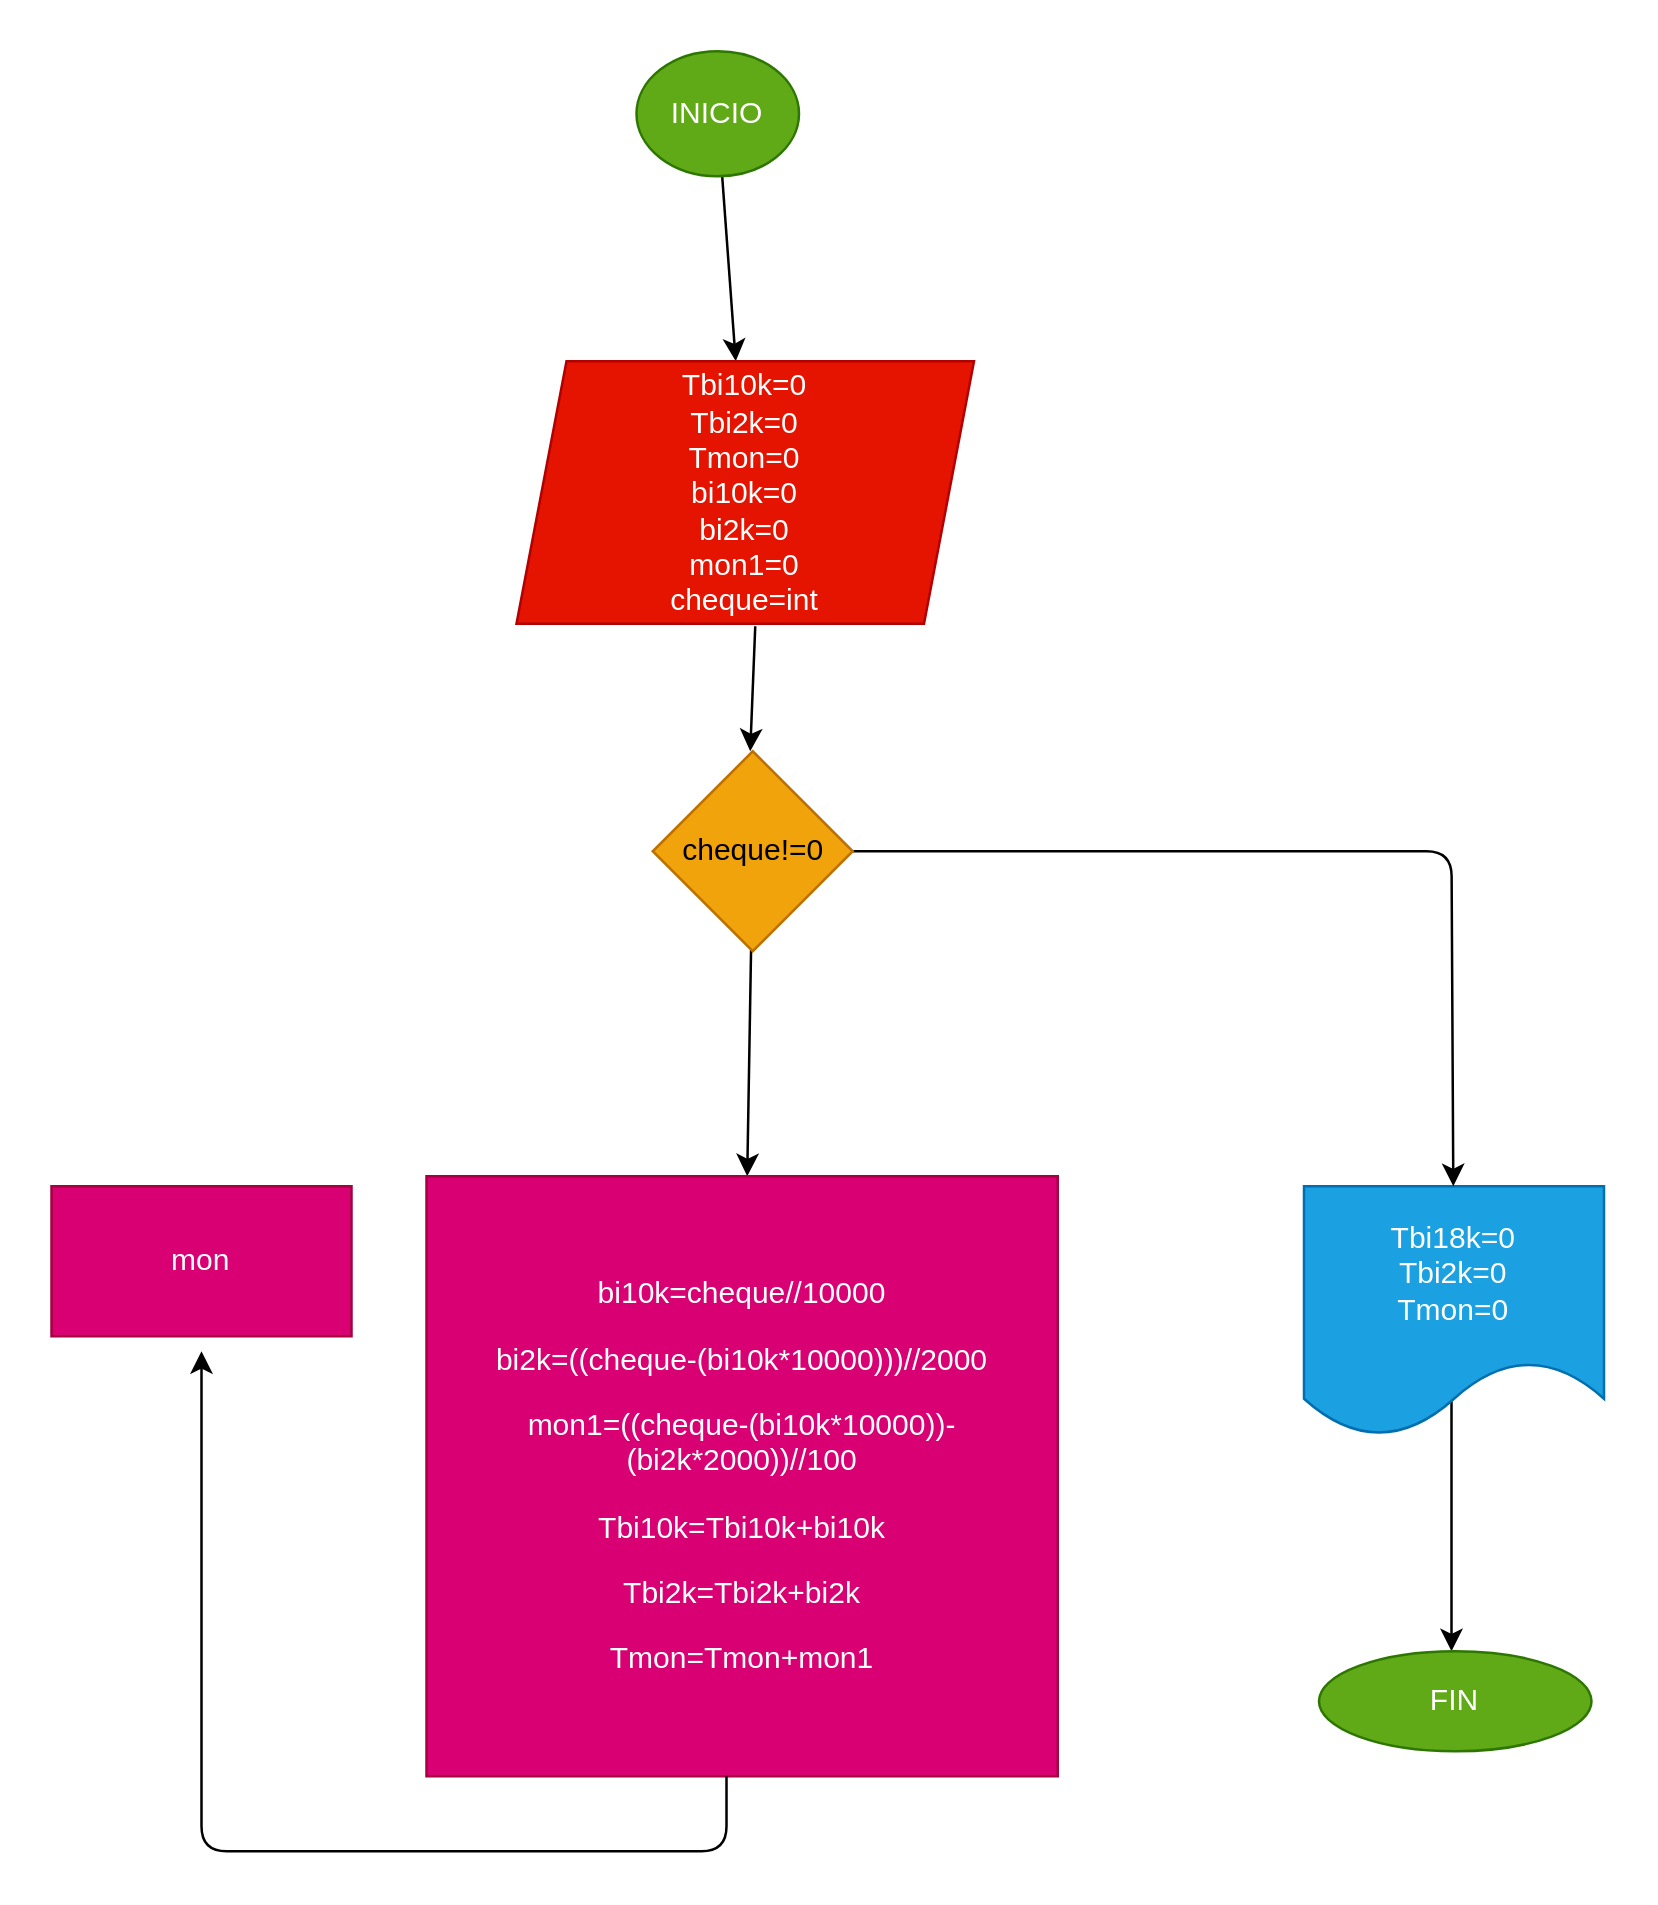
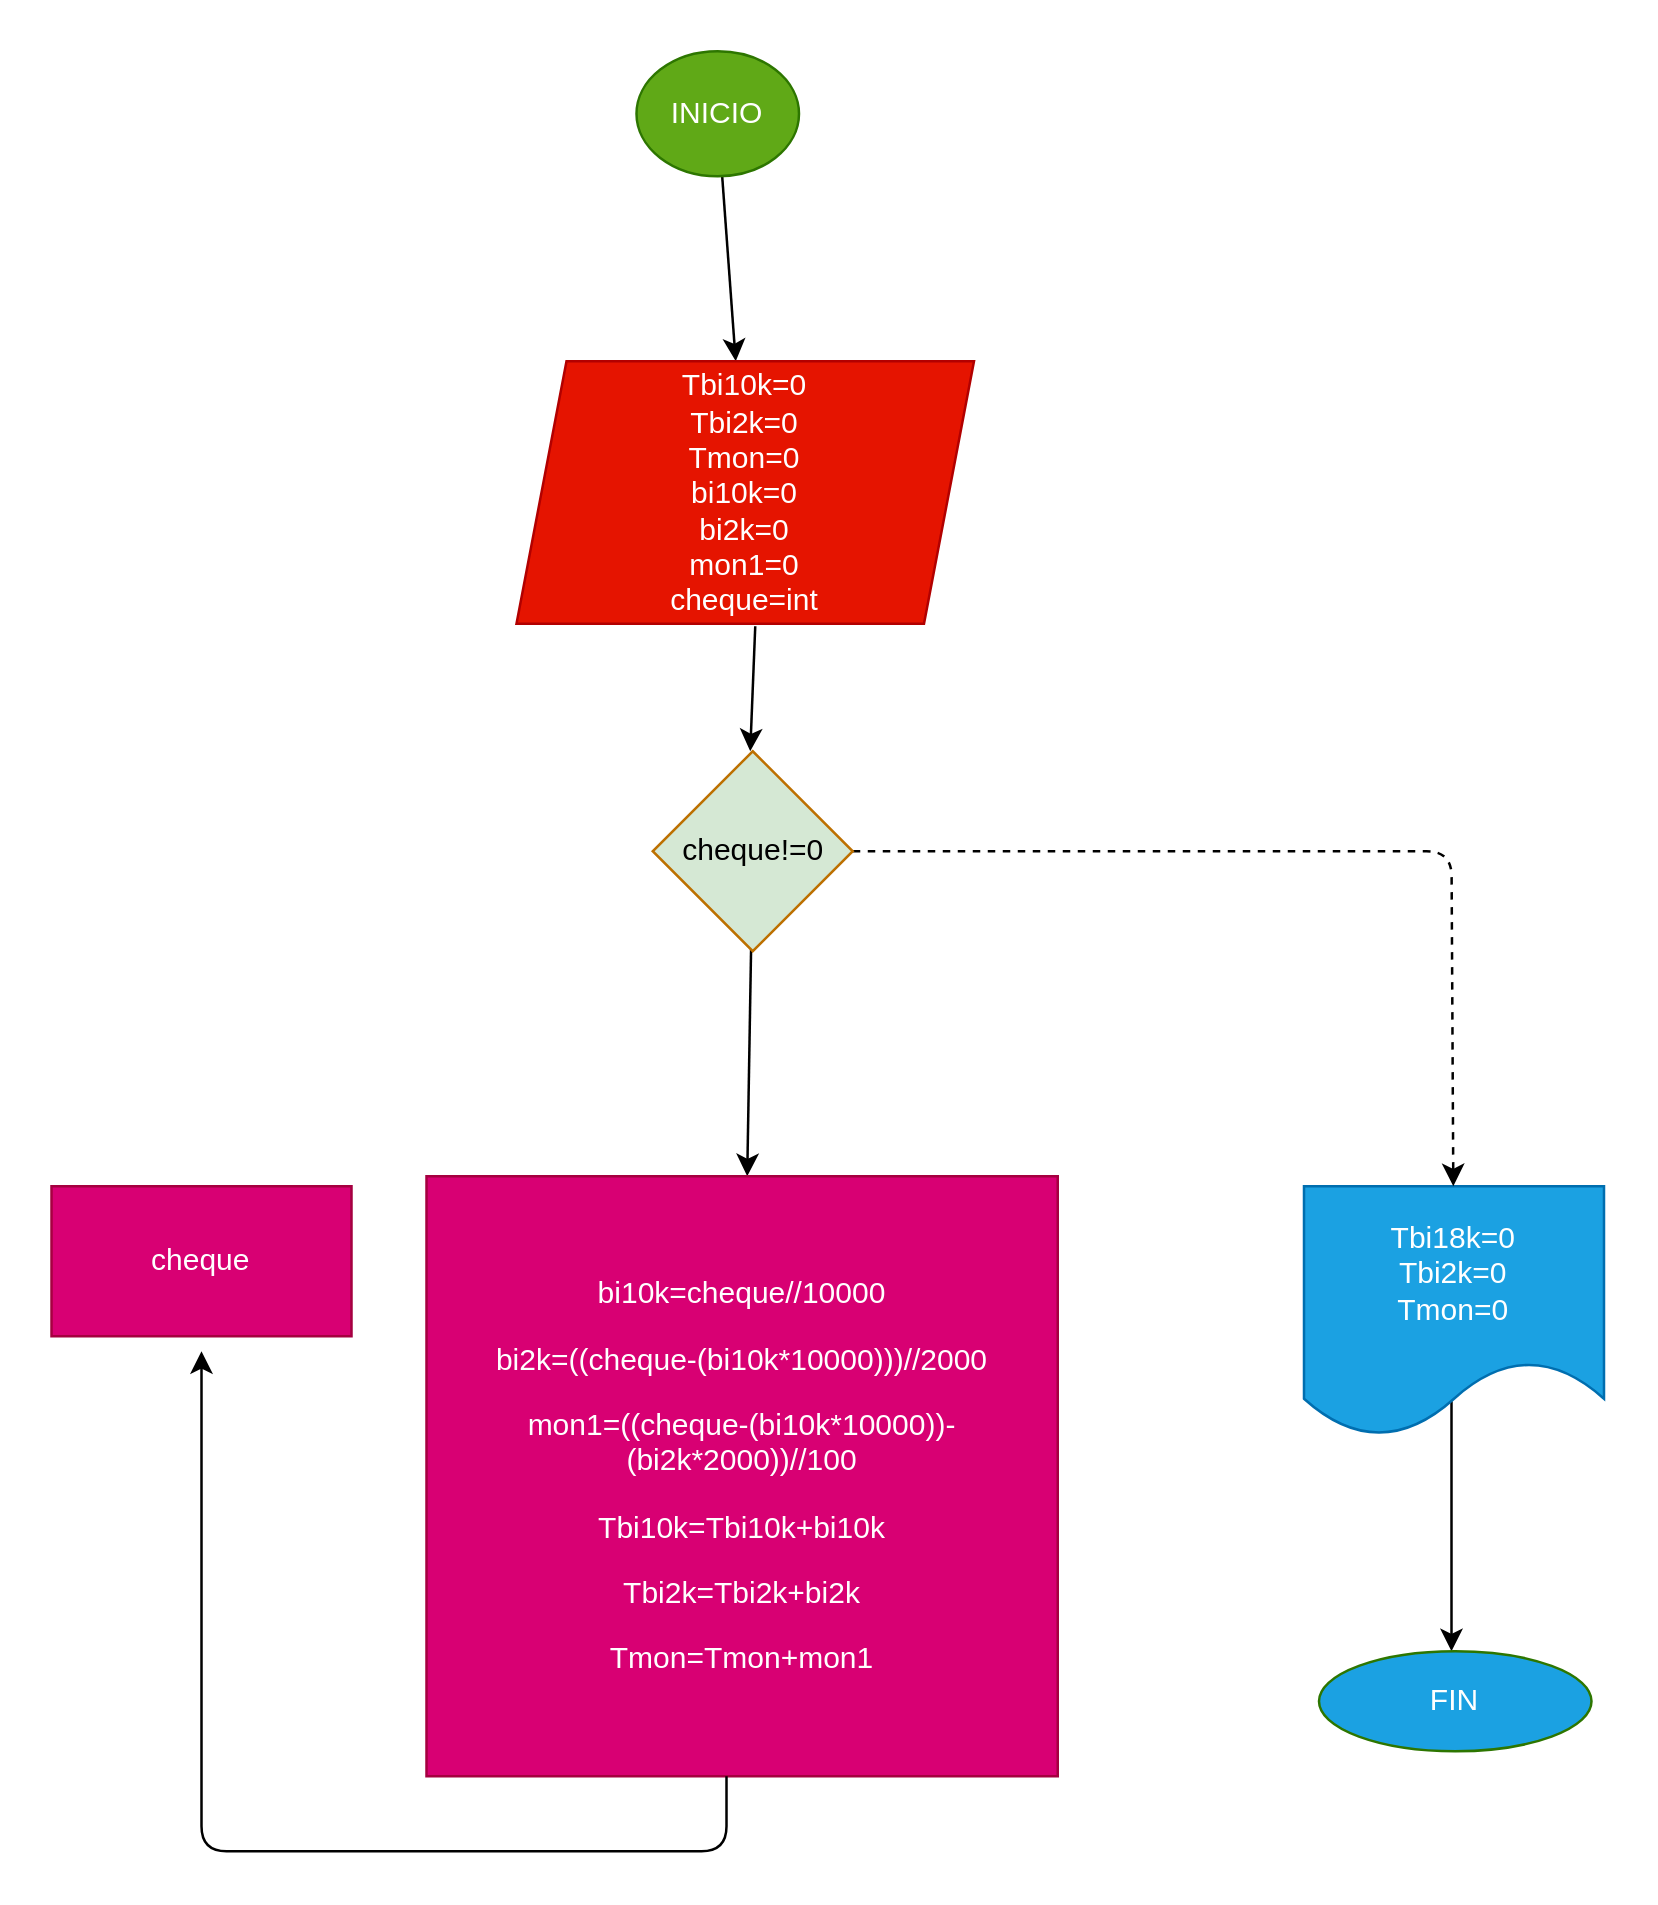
(753, 851) -> (753, 851)
(1302, 851) -> (1302, 851)
(201, 1261) -> (201, 1261)
(1455, 1701) -> (1455, 1701)
